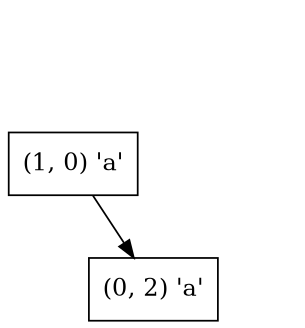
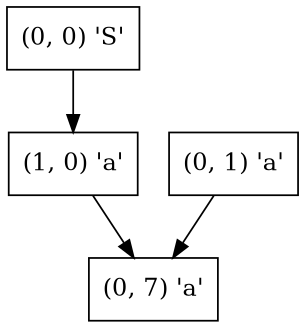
none -> (73, 38)
none -> (234, 164)
(153, 289) -> (153, 289)
